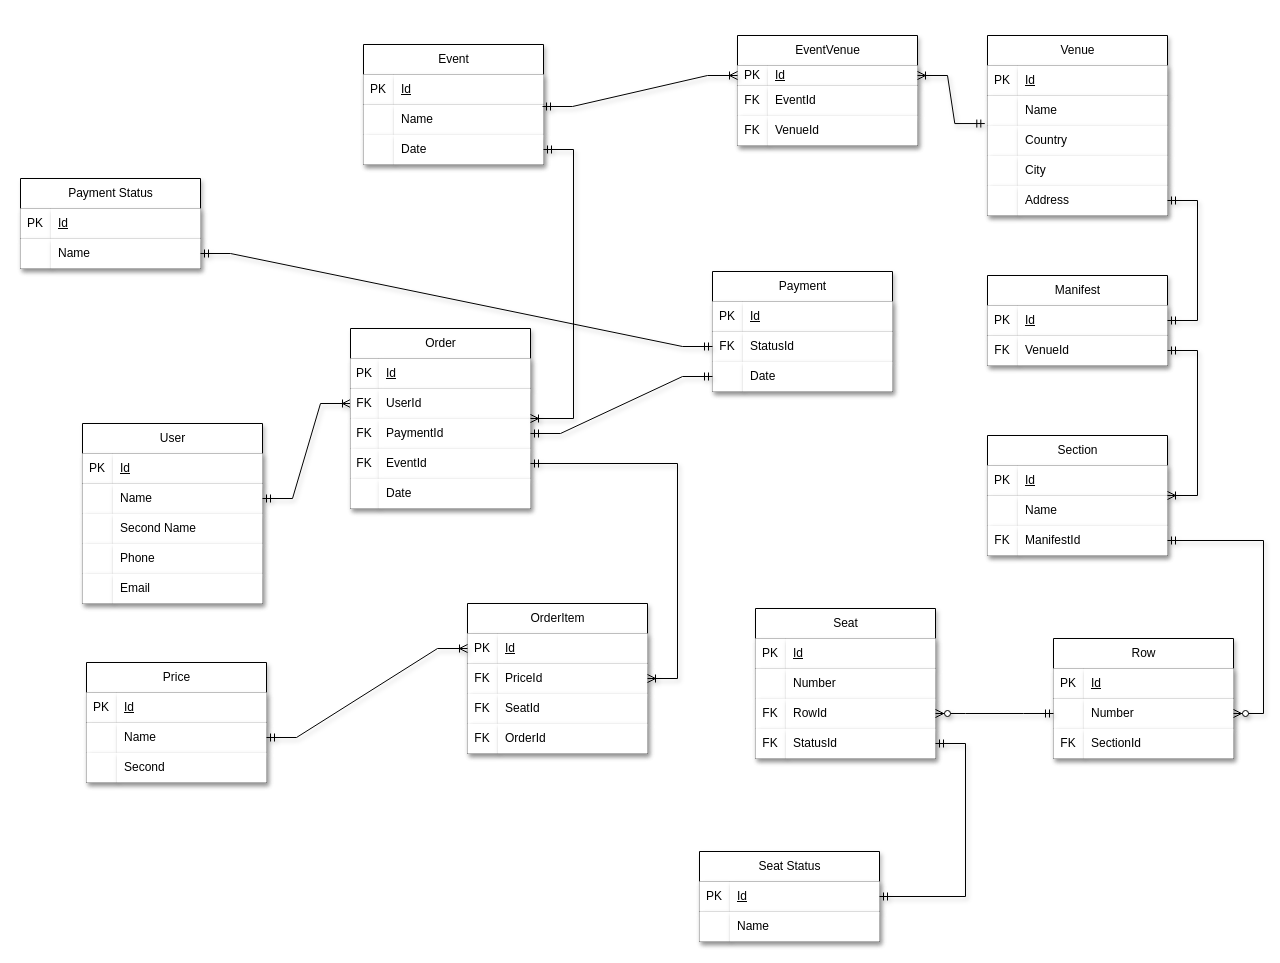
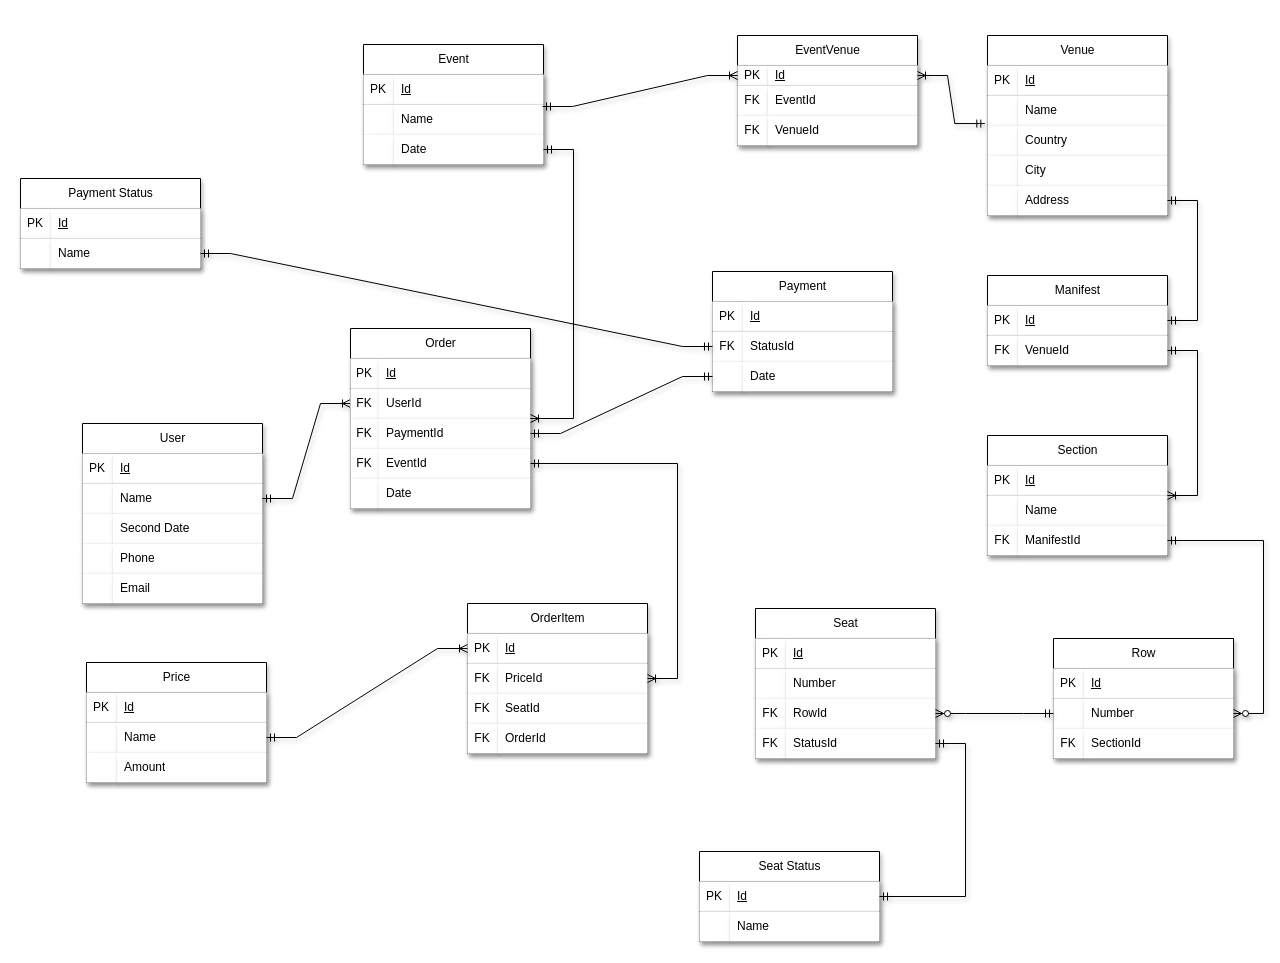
(156, 529) -> (156, 529)
(145, 768) -> (145, 768)
